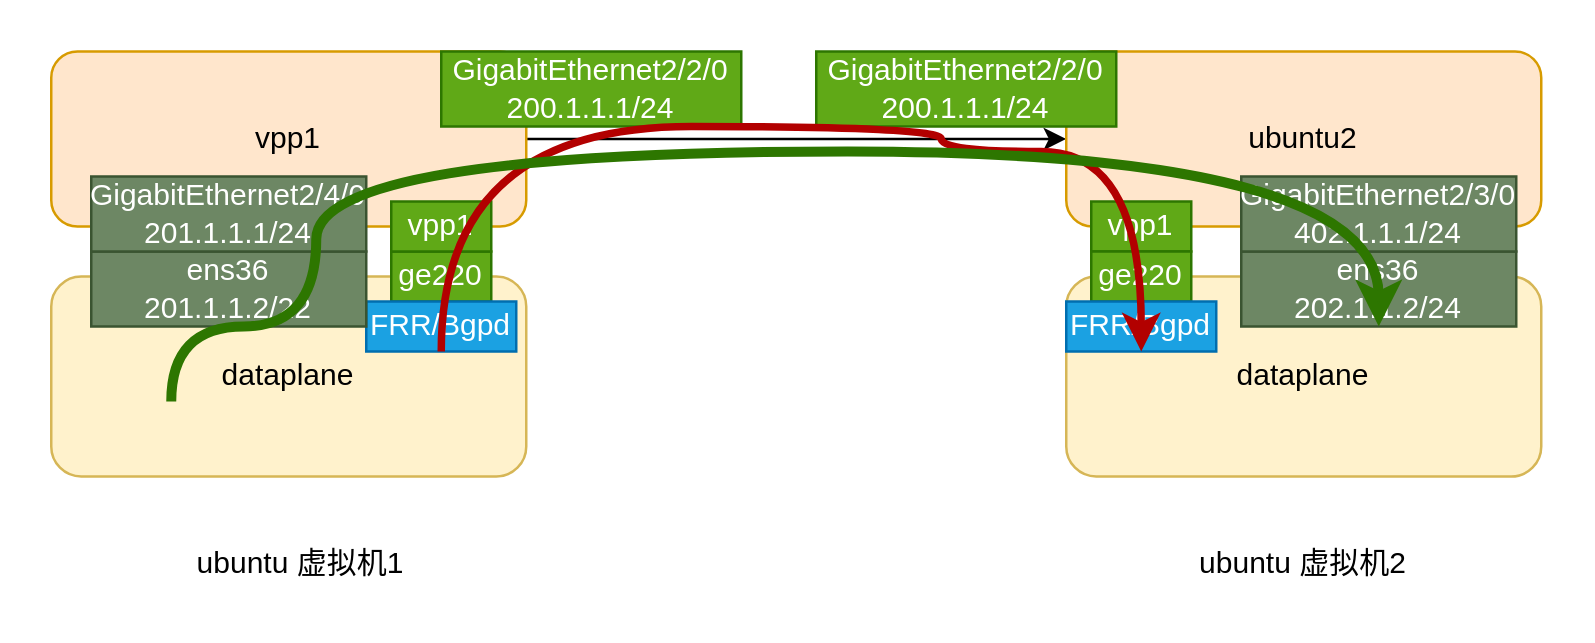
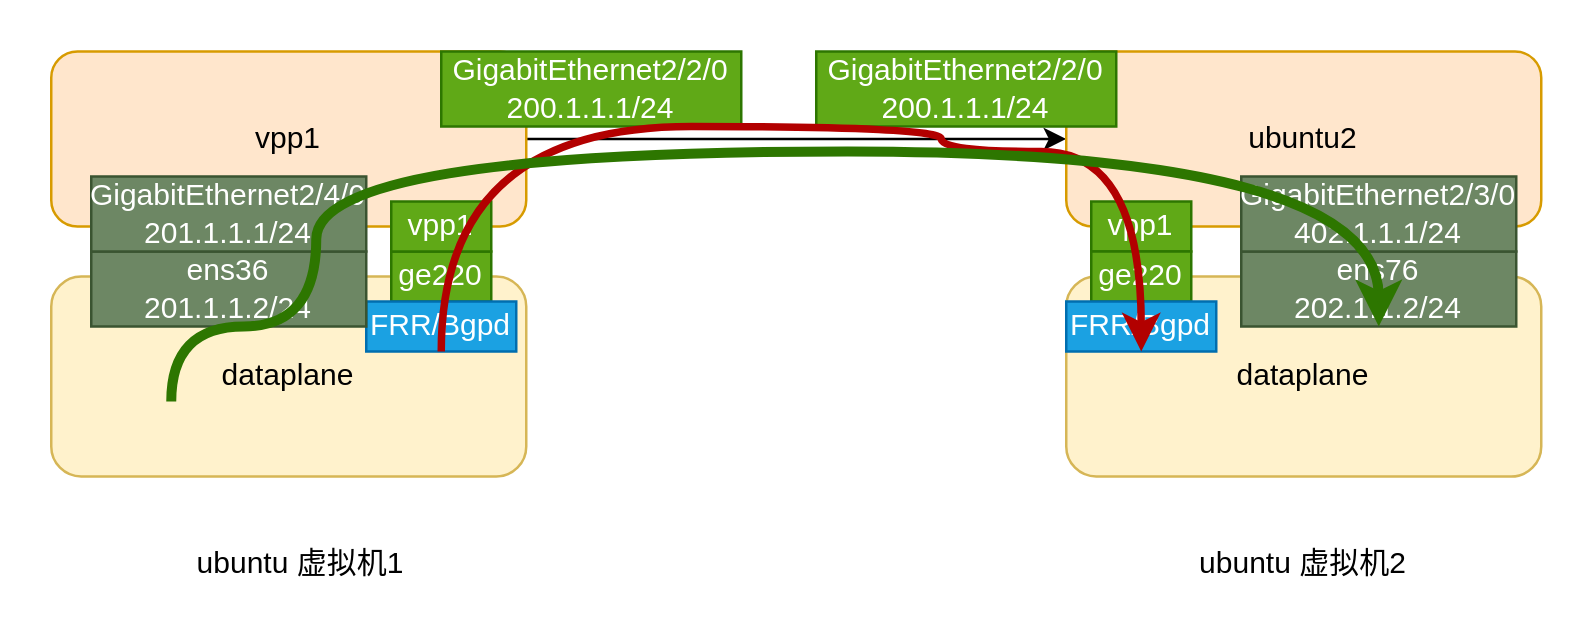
(229, 289) -> (229, 289)
(1379, 289) -> (1379, 289)
